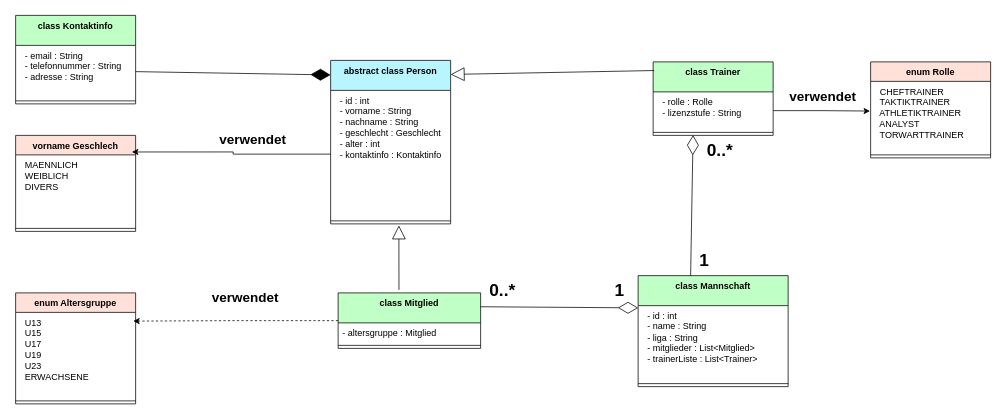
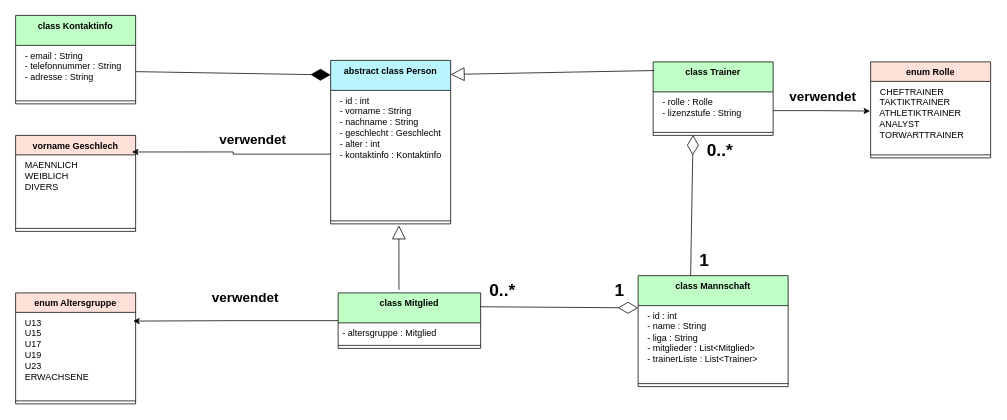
(238, 321) -> (238, 321)
